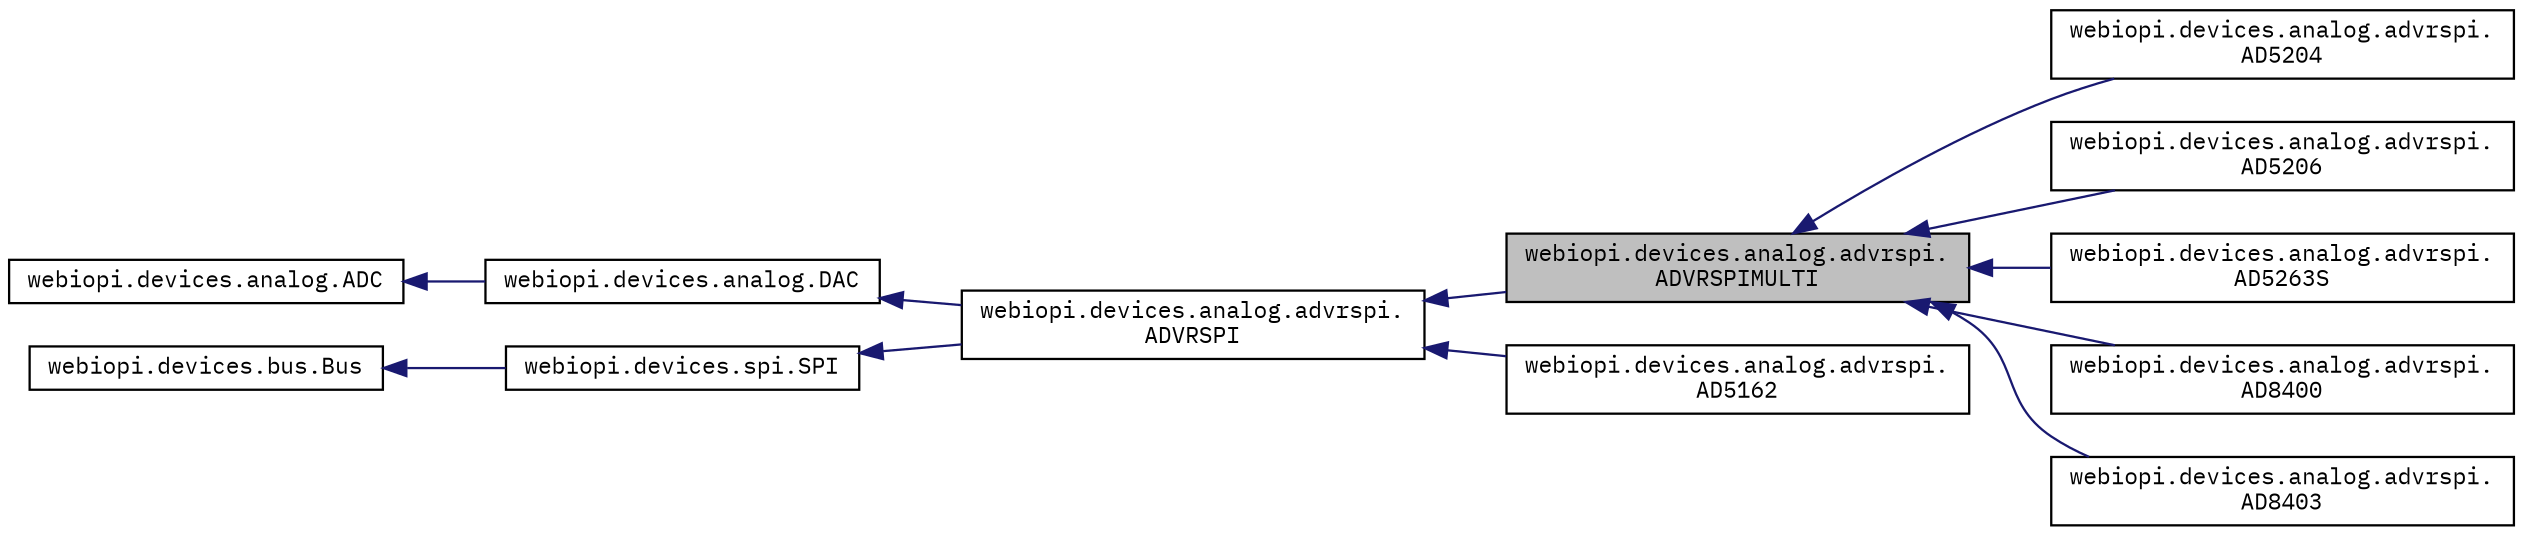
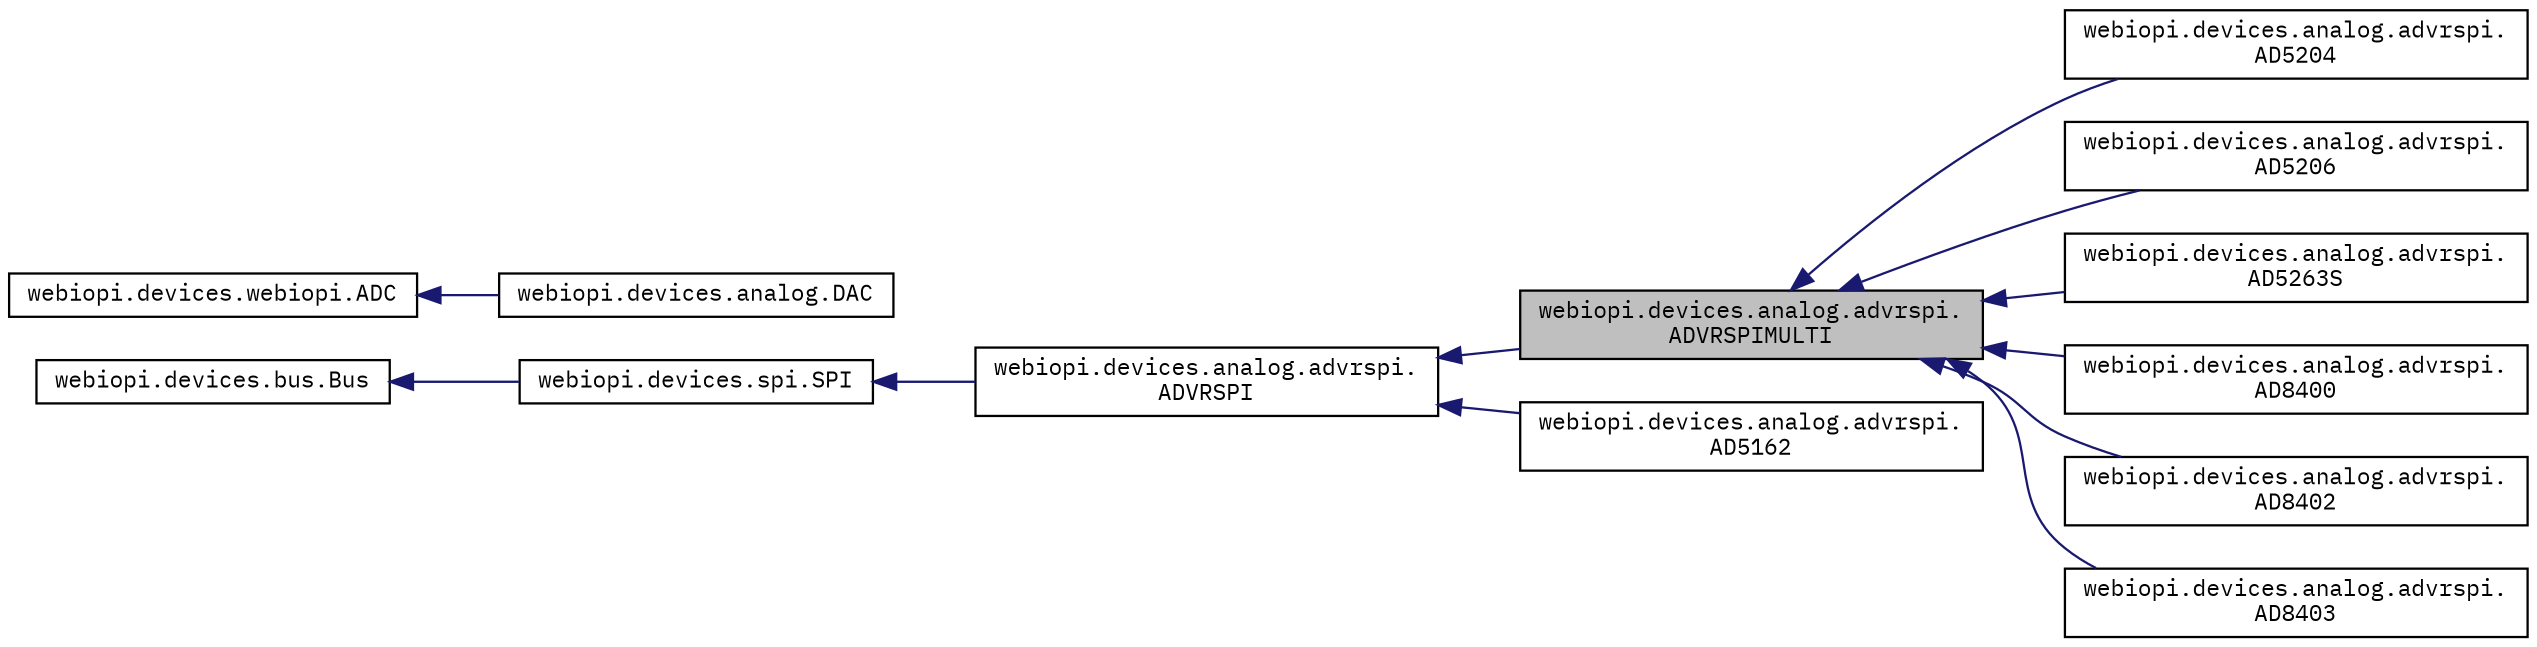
(206, 281) -> (213, 295)
(932, 303) -> none
none -> (2296, 491)
